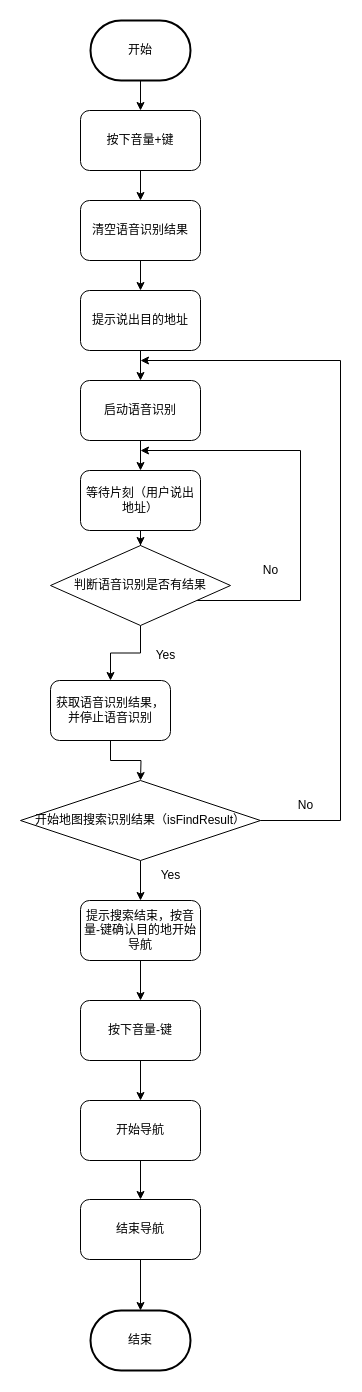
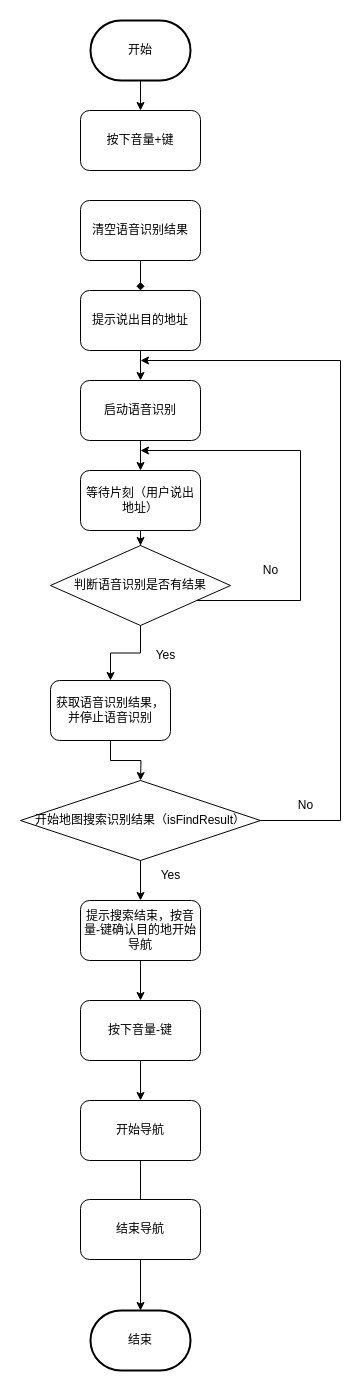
(141, 190) -> none
(141, 282) -> (141, 282)
(141, 1191) -> (141, 1194)
